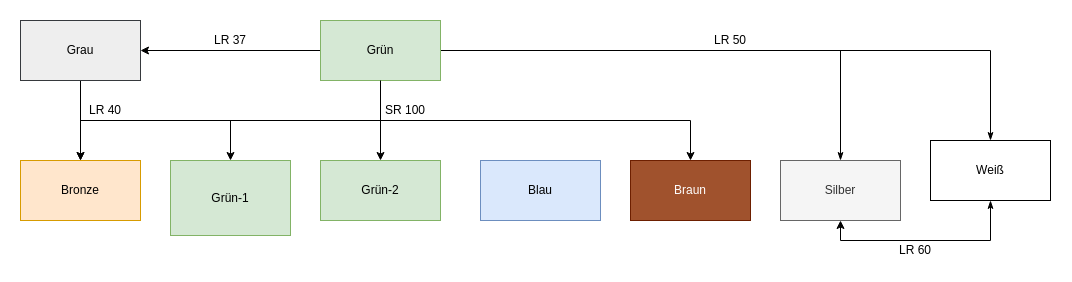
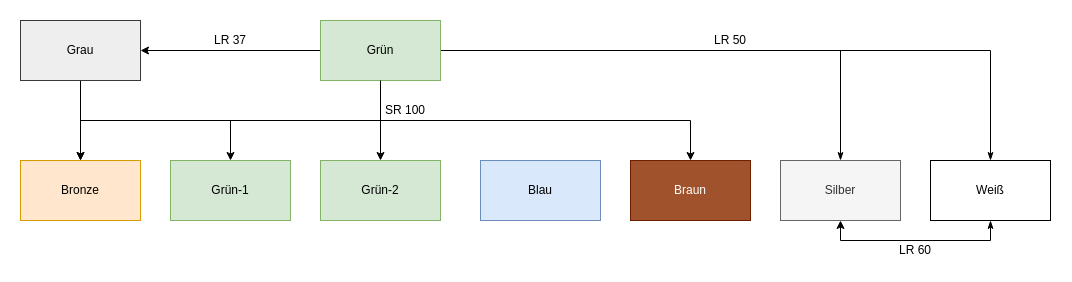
(106, 111) -> none
(991, 171) -> (991, 191)
(231, 198) -> (231, 191)
